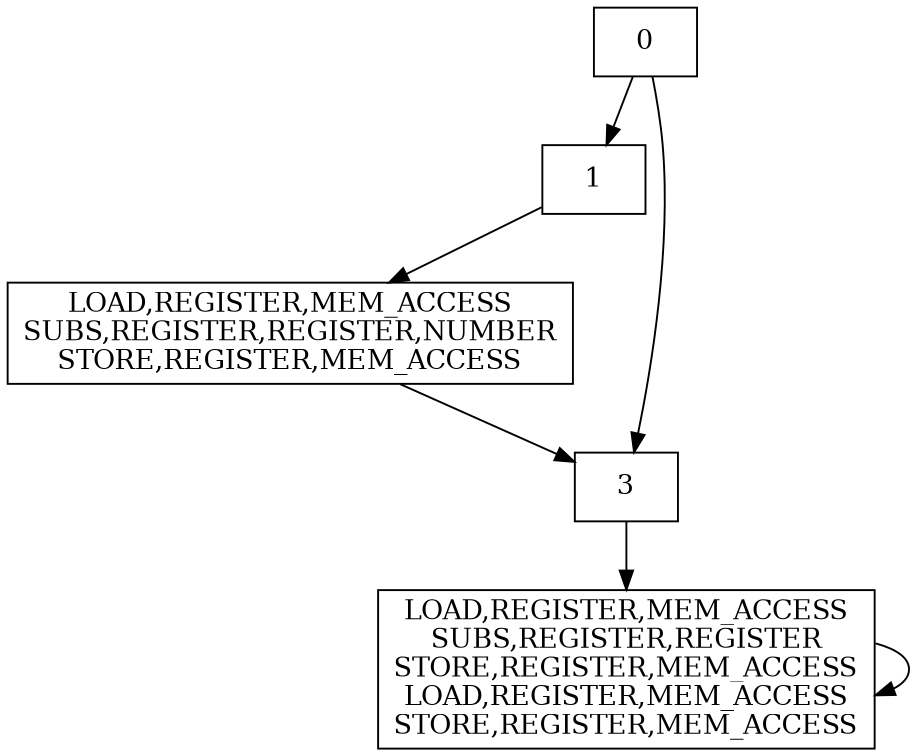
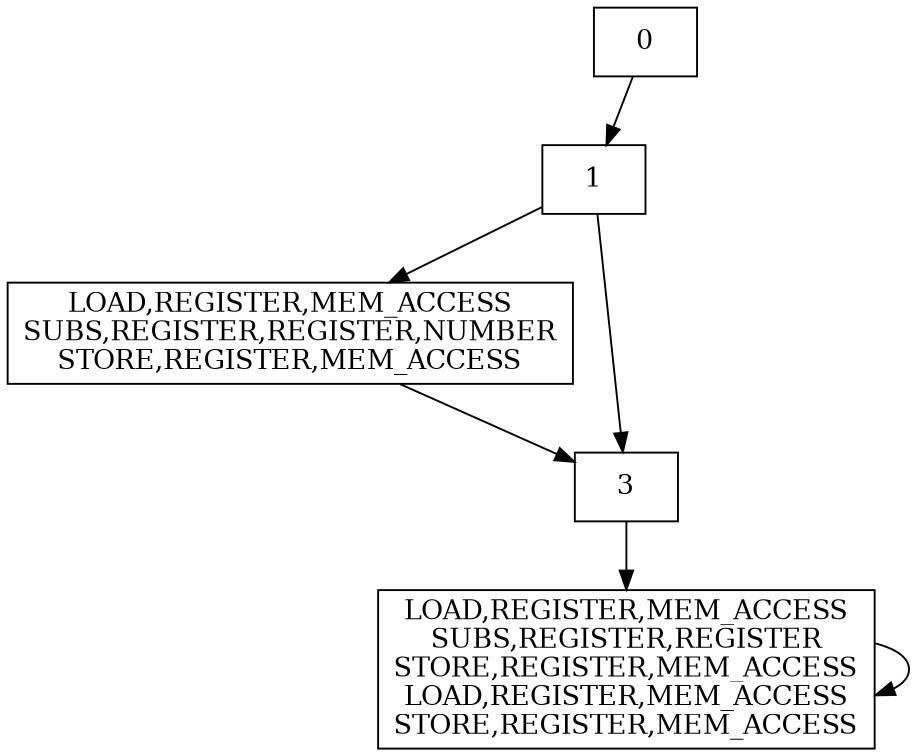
(663, 255) -> (609, 323)
